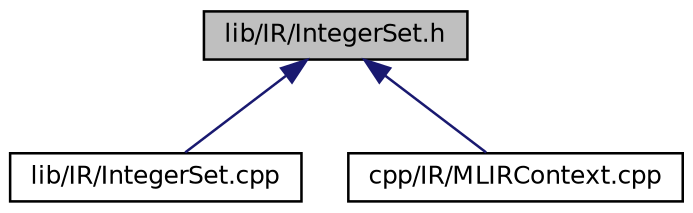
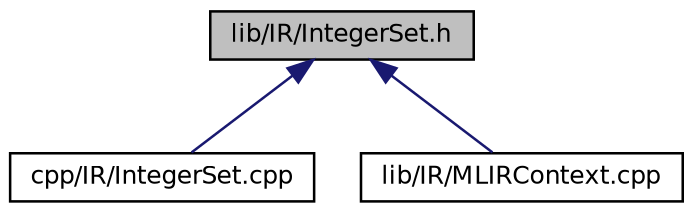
(156, 177) -> (162, 177)
(516, 177) -> (522, 177)
